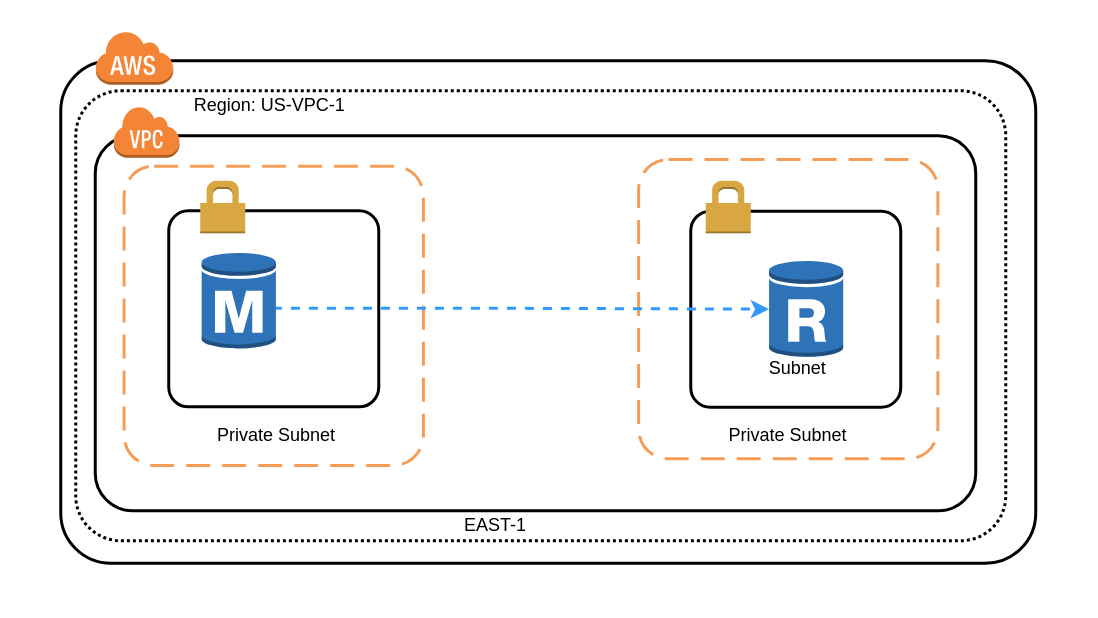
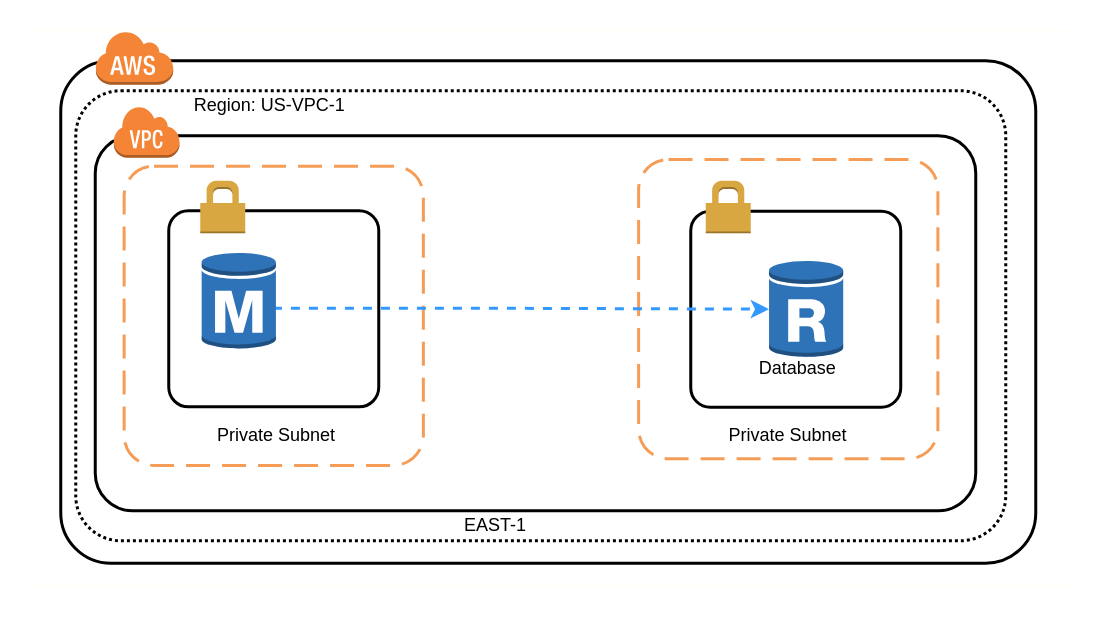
(798, 368) -> (798, 368)
